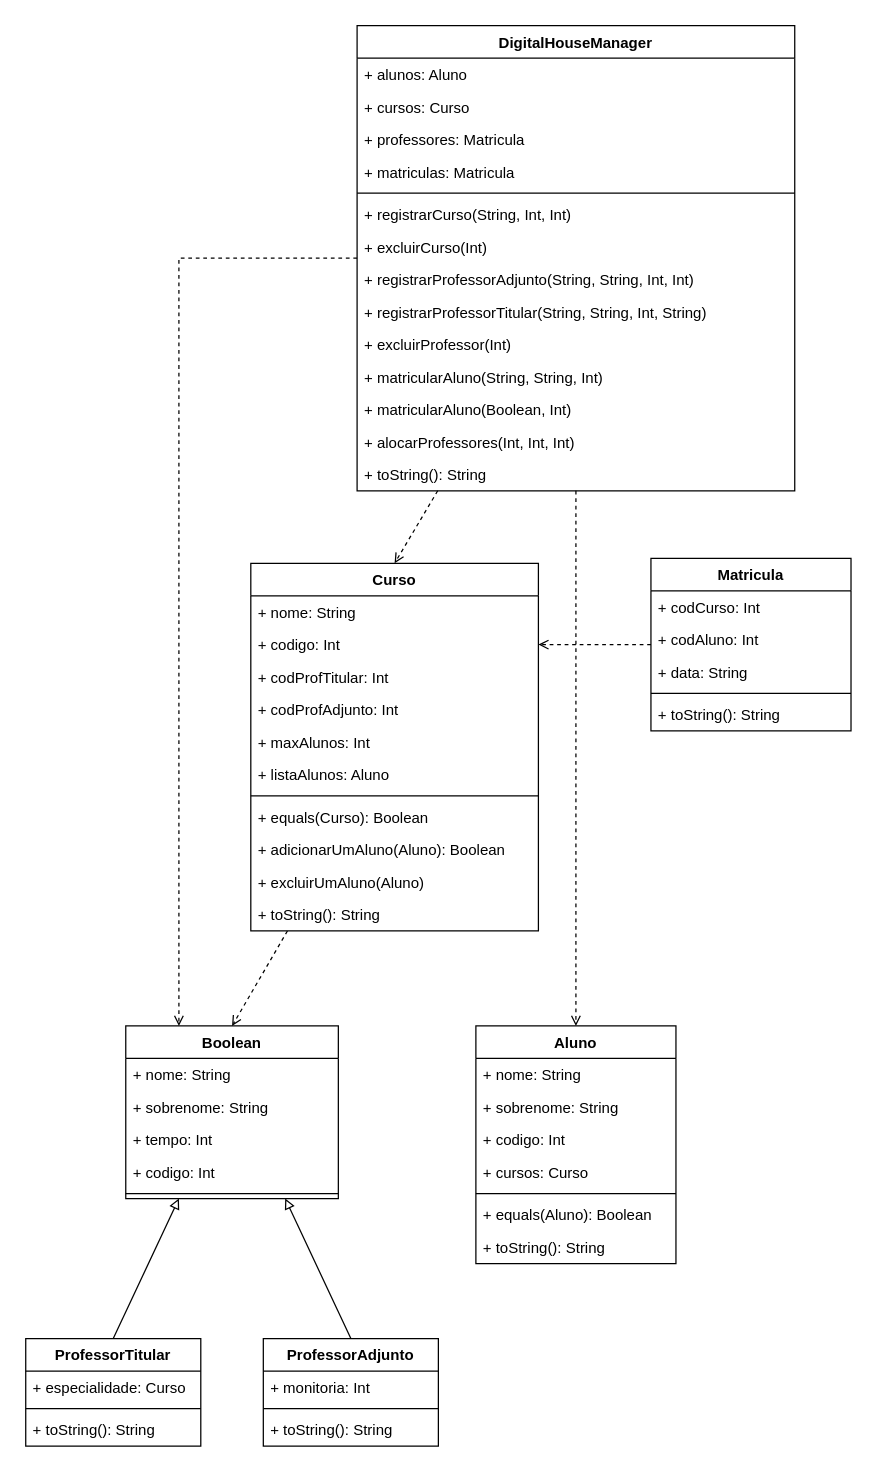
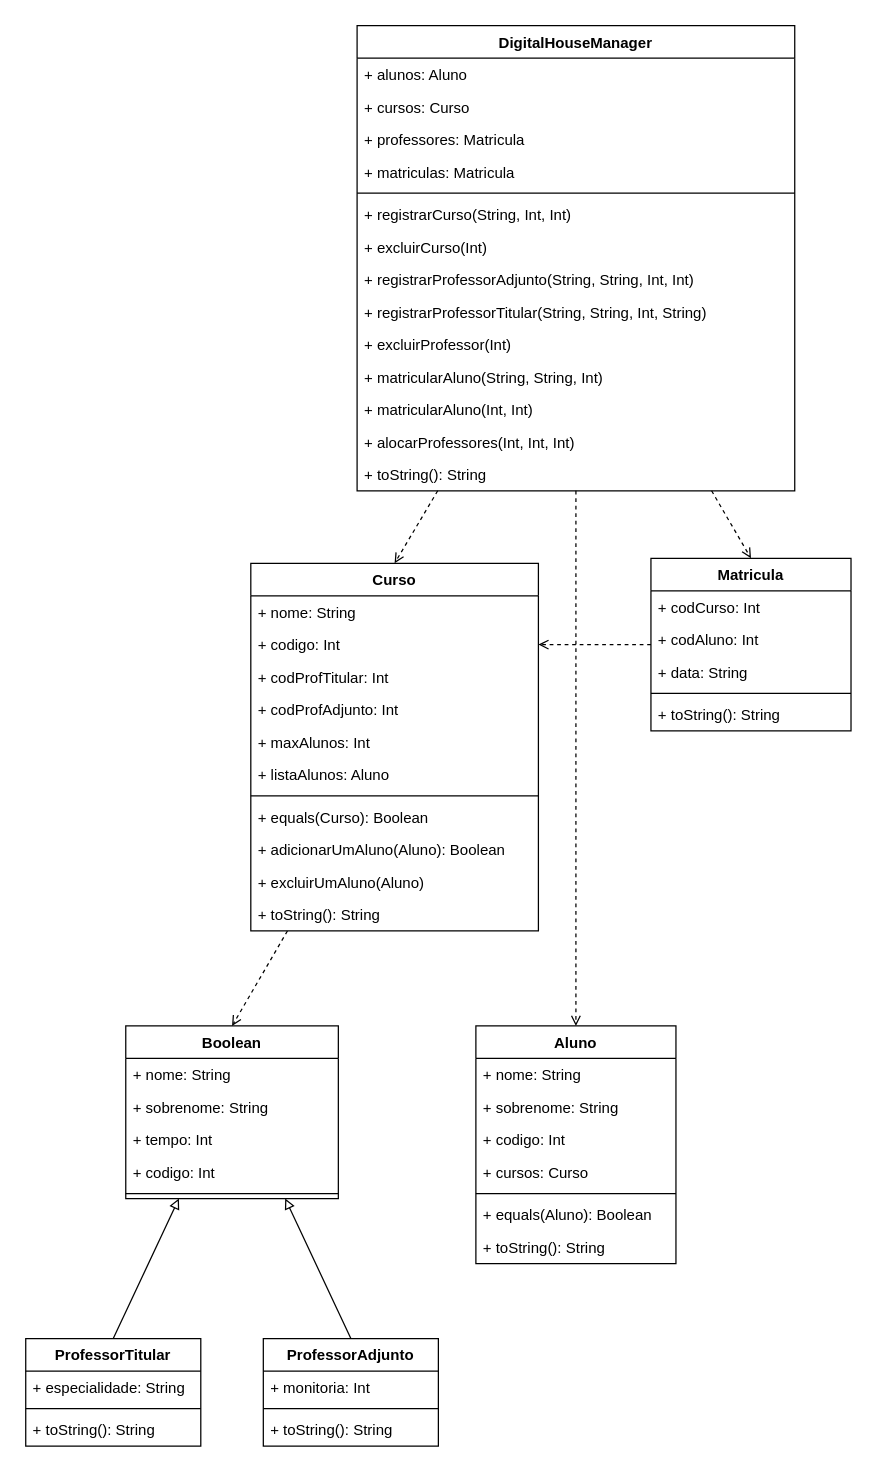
(480, 410) -> (465, 410)
none -> (731, 524)
(179, 552) -> none
(113, 1388) -> (115, 1388)
